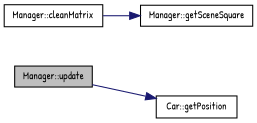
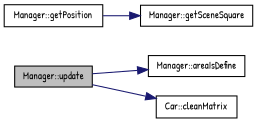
(53, 16) -> (53, 16)
none -> (197, 66)
(197, 107) -> (197, 107)
